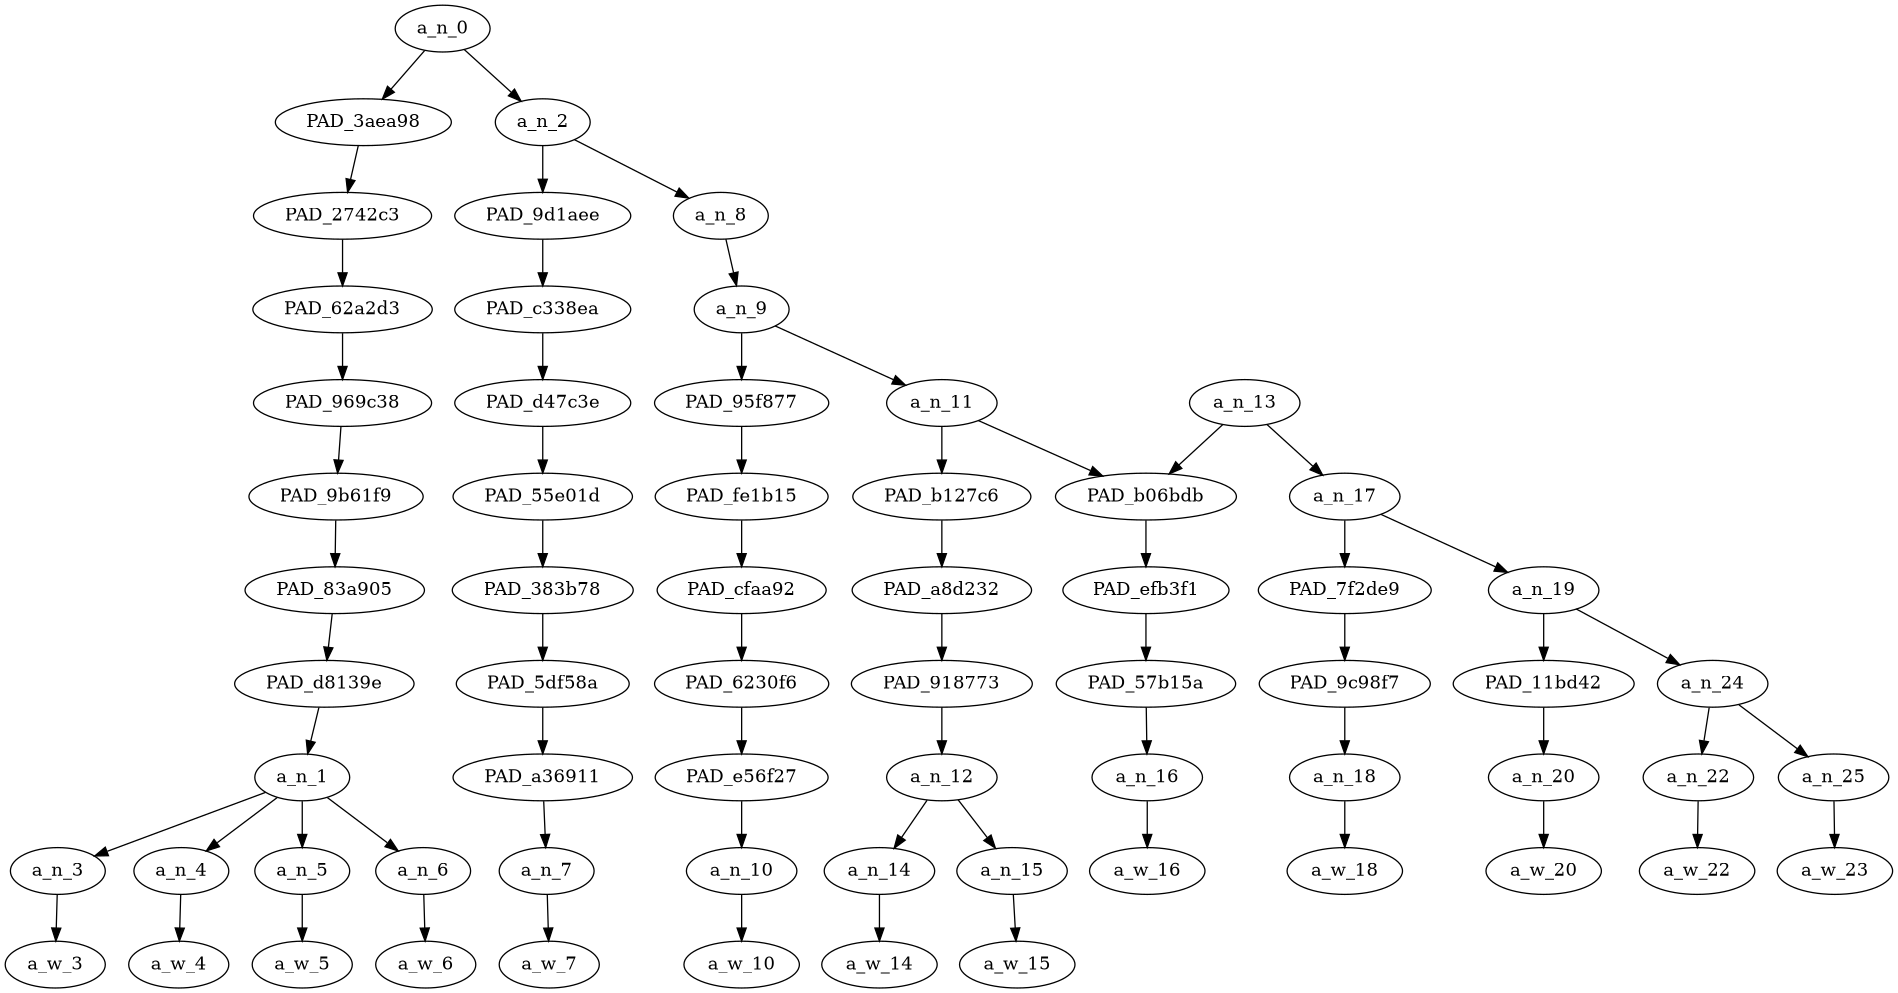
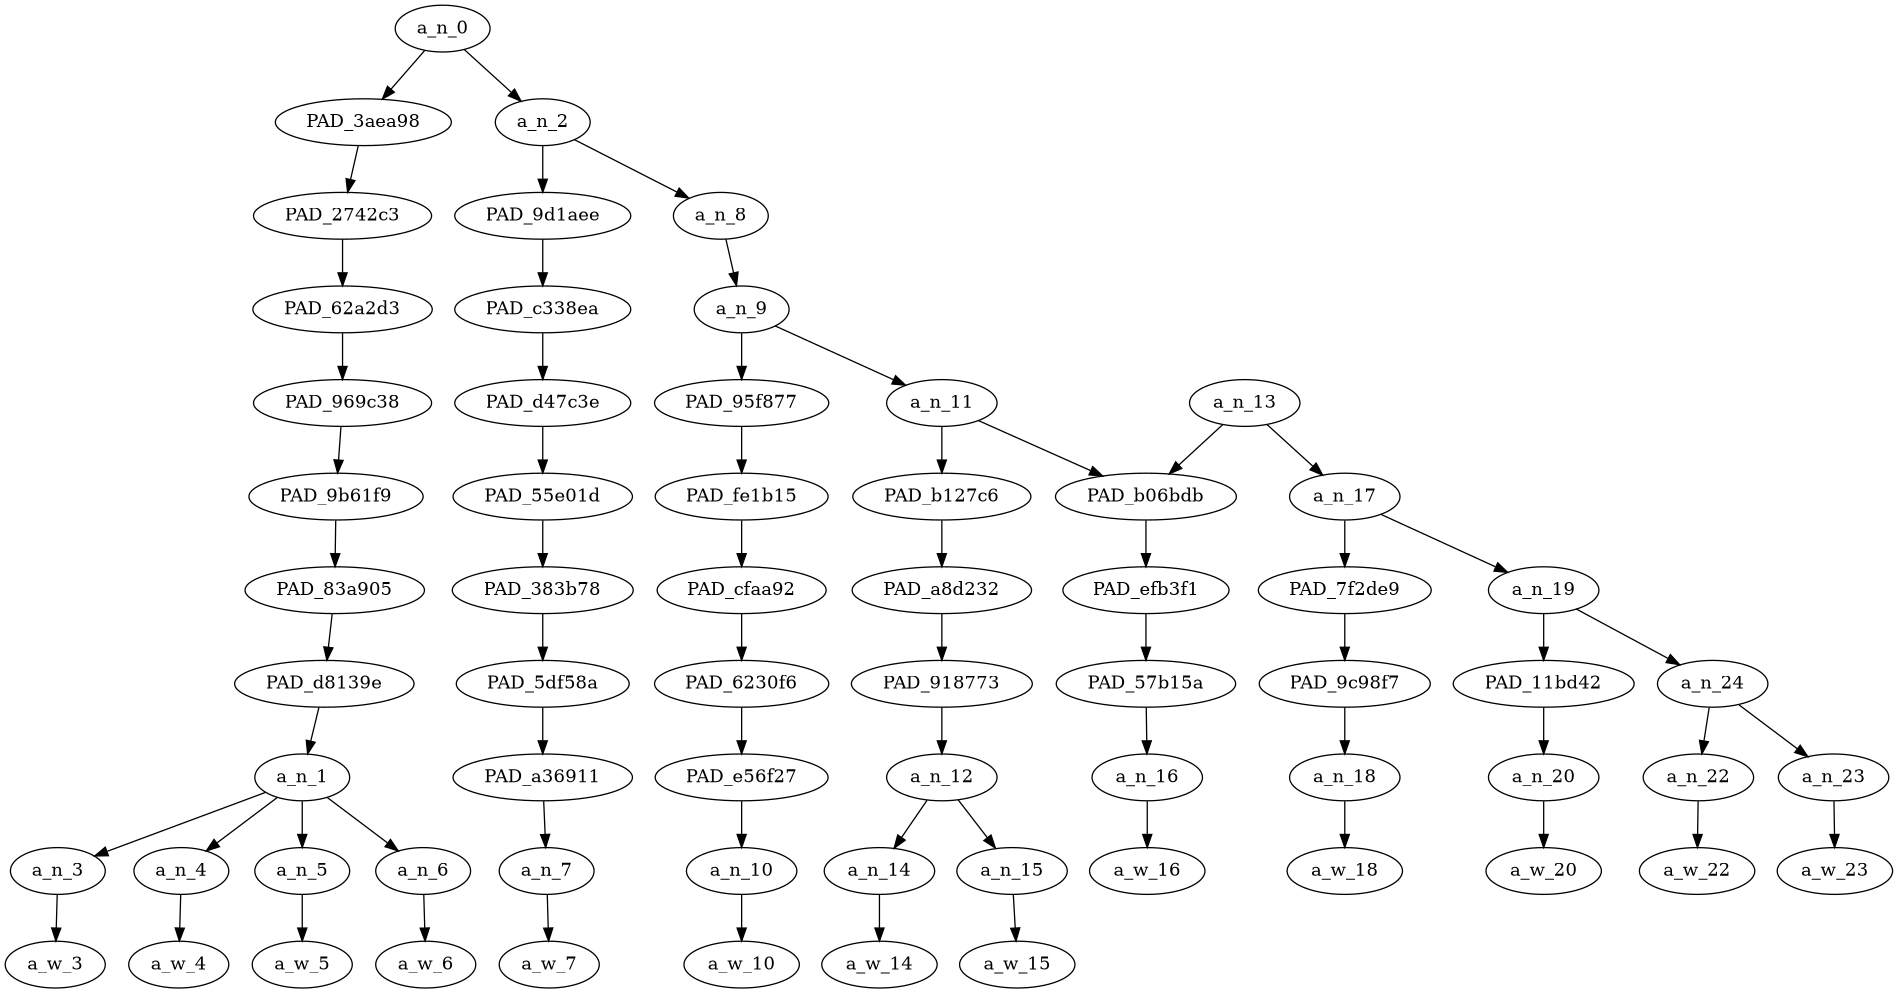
(1834, 777) -> (1834, 777)
